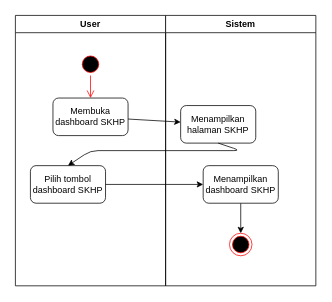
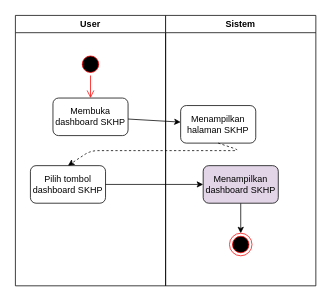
(167, 150) -> (167, 150)
(240, 184) -> (240, 184)
